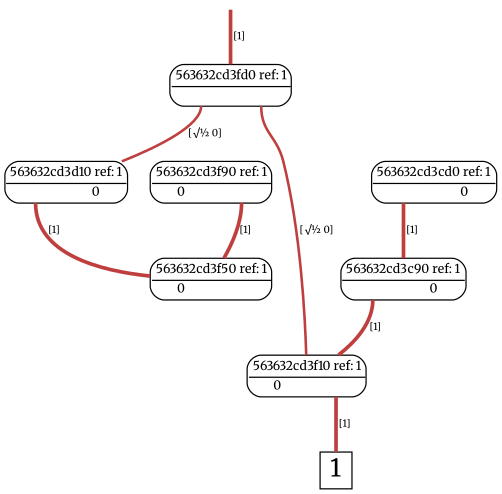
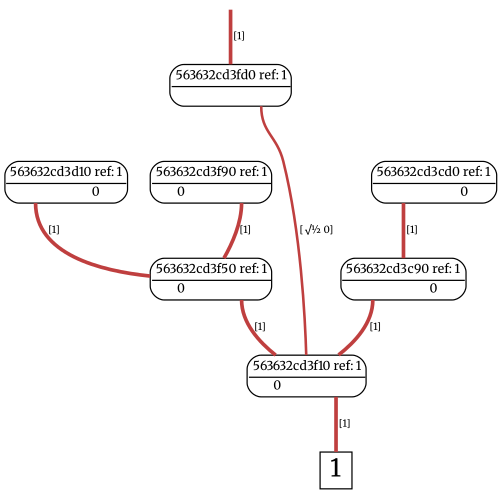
(167, 140) -> none
none -> (252, 331)
